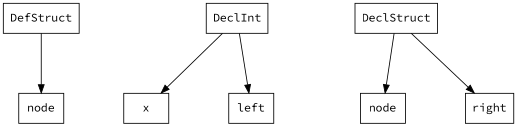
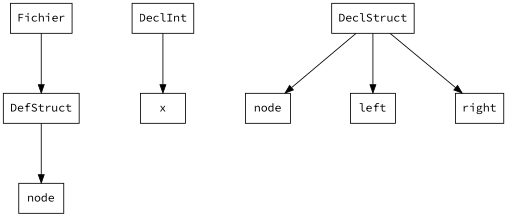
none -> (41, 18)
(243, 59) -> (373, 59)
